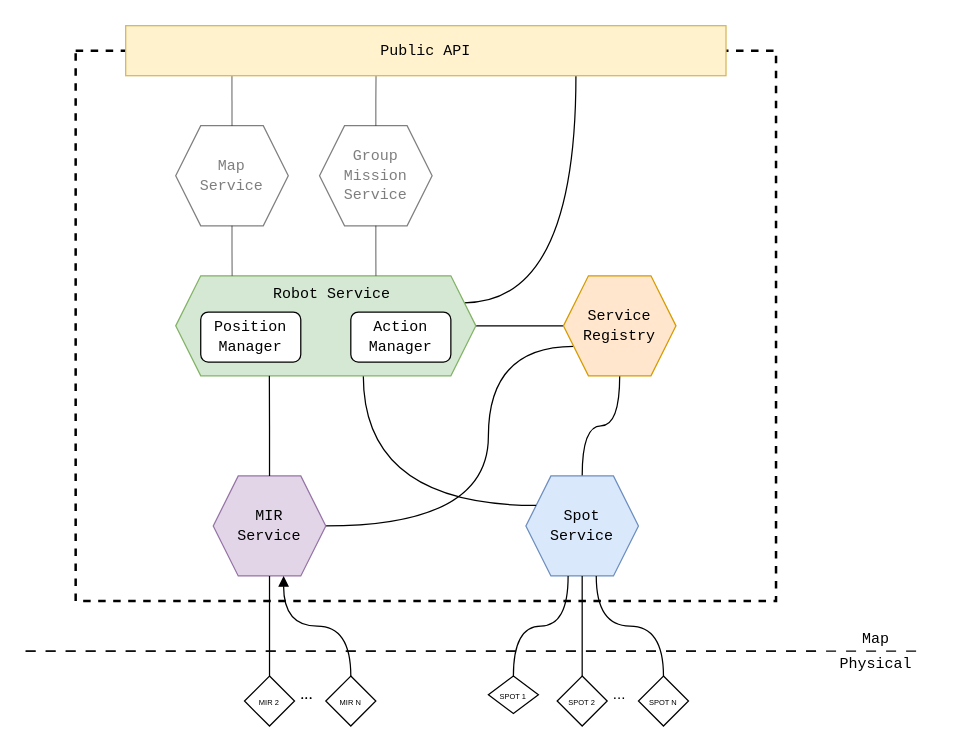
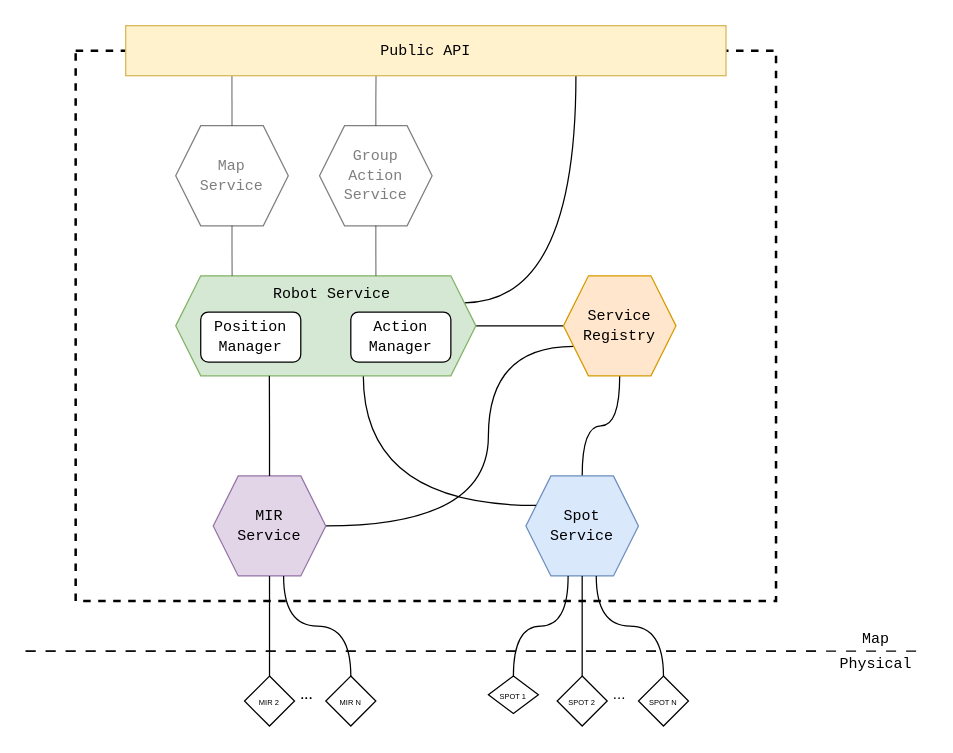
(376, 176) -> (376, 176)
(288, 609) -> (287, 602)
